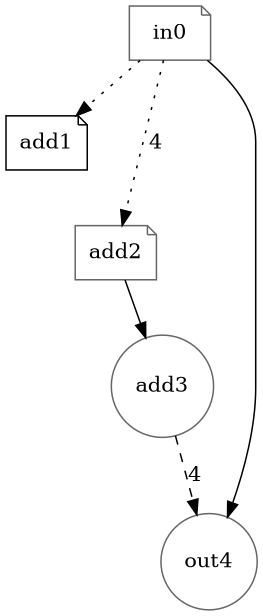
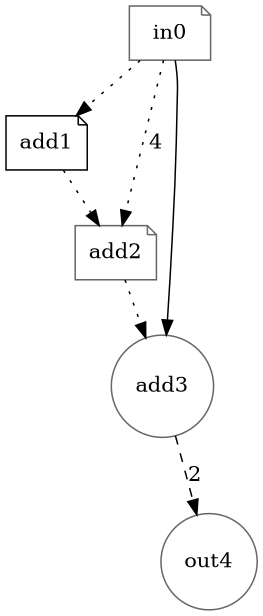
none -> (77, 191)
(256, 275) -> (175, 190)
(133, 302) -> (133, 302)
(196, 475) -> (196, 475)
